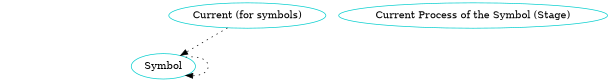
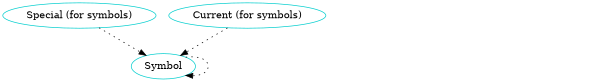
none -> (79, 16)
(473, 16) -> none
